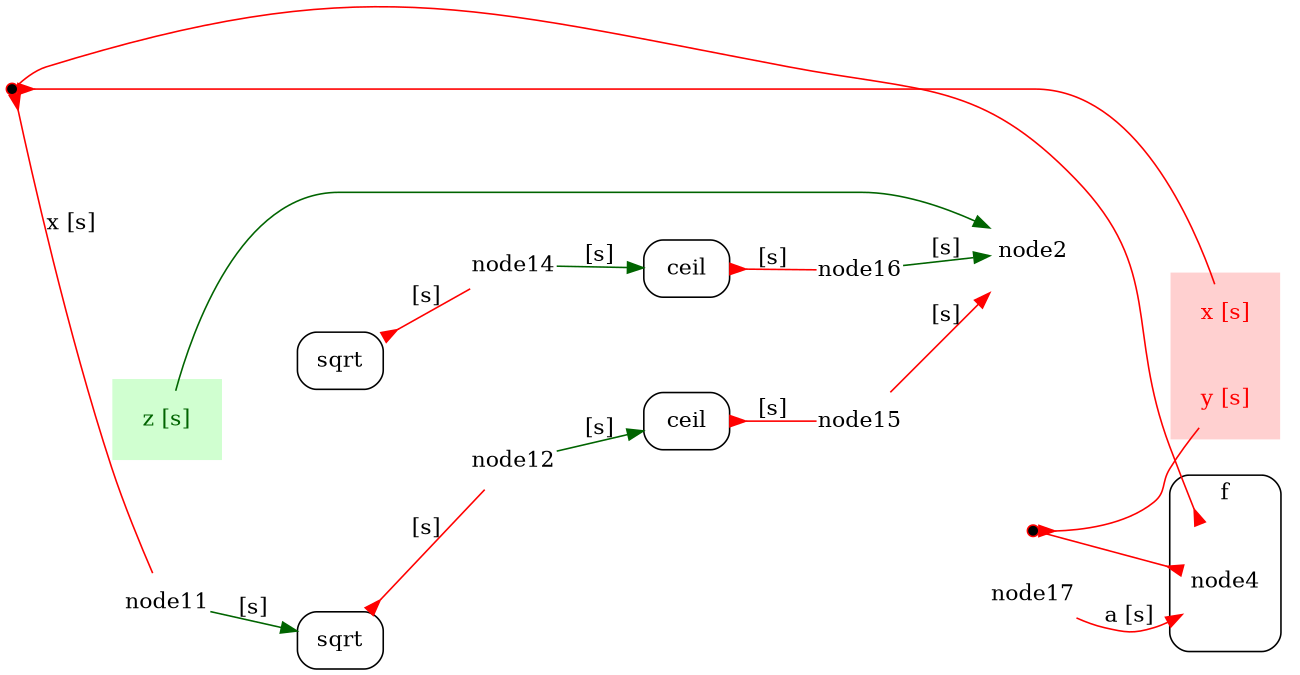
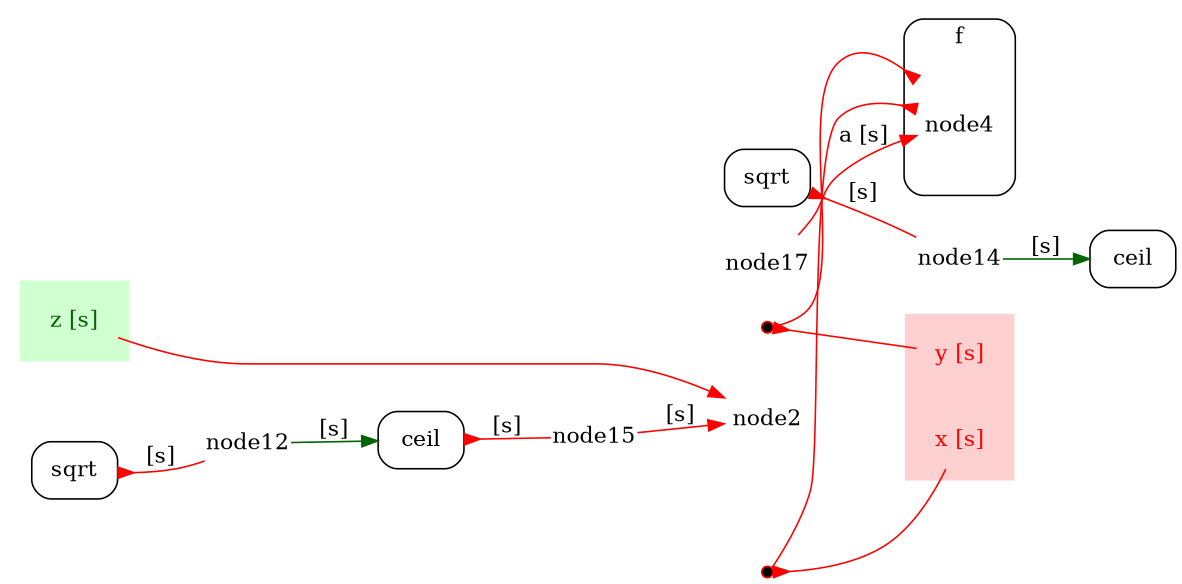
(522, 192) -> (414, 364)
(860, 270) -> none
(167, 602) -> none
